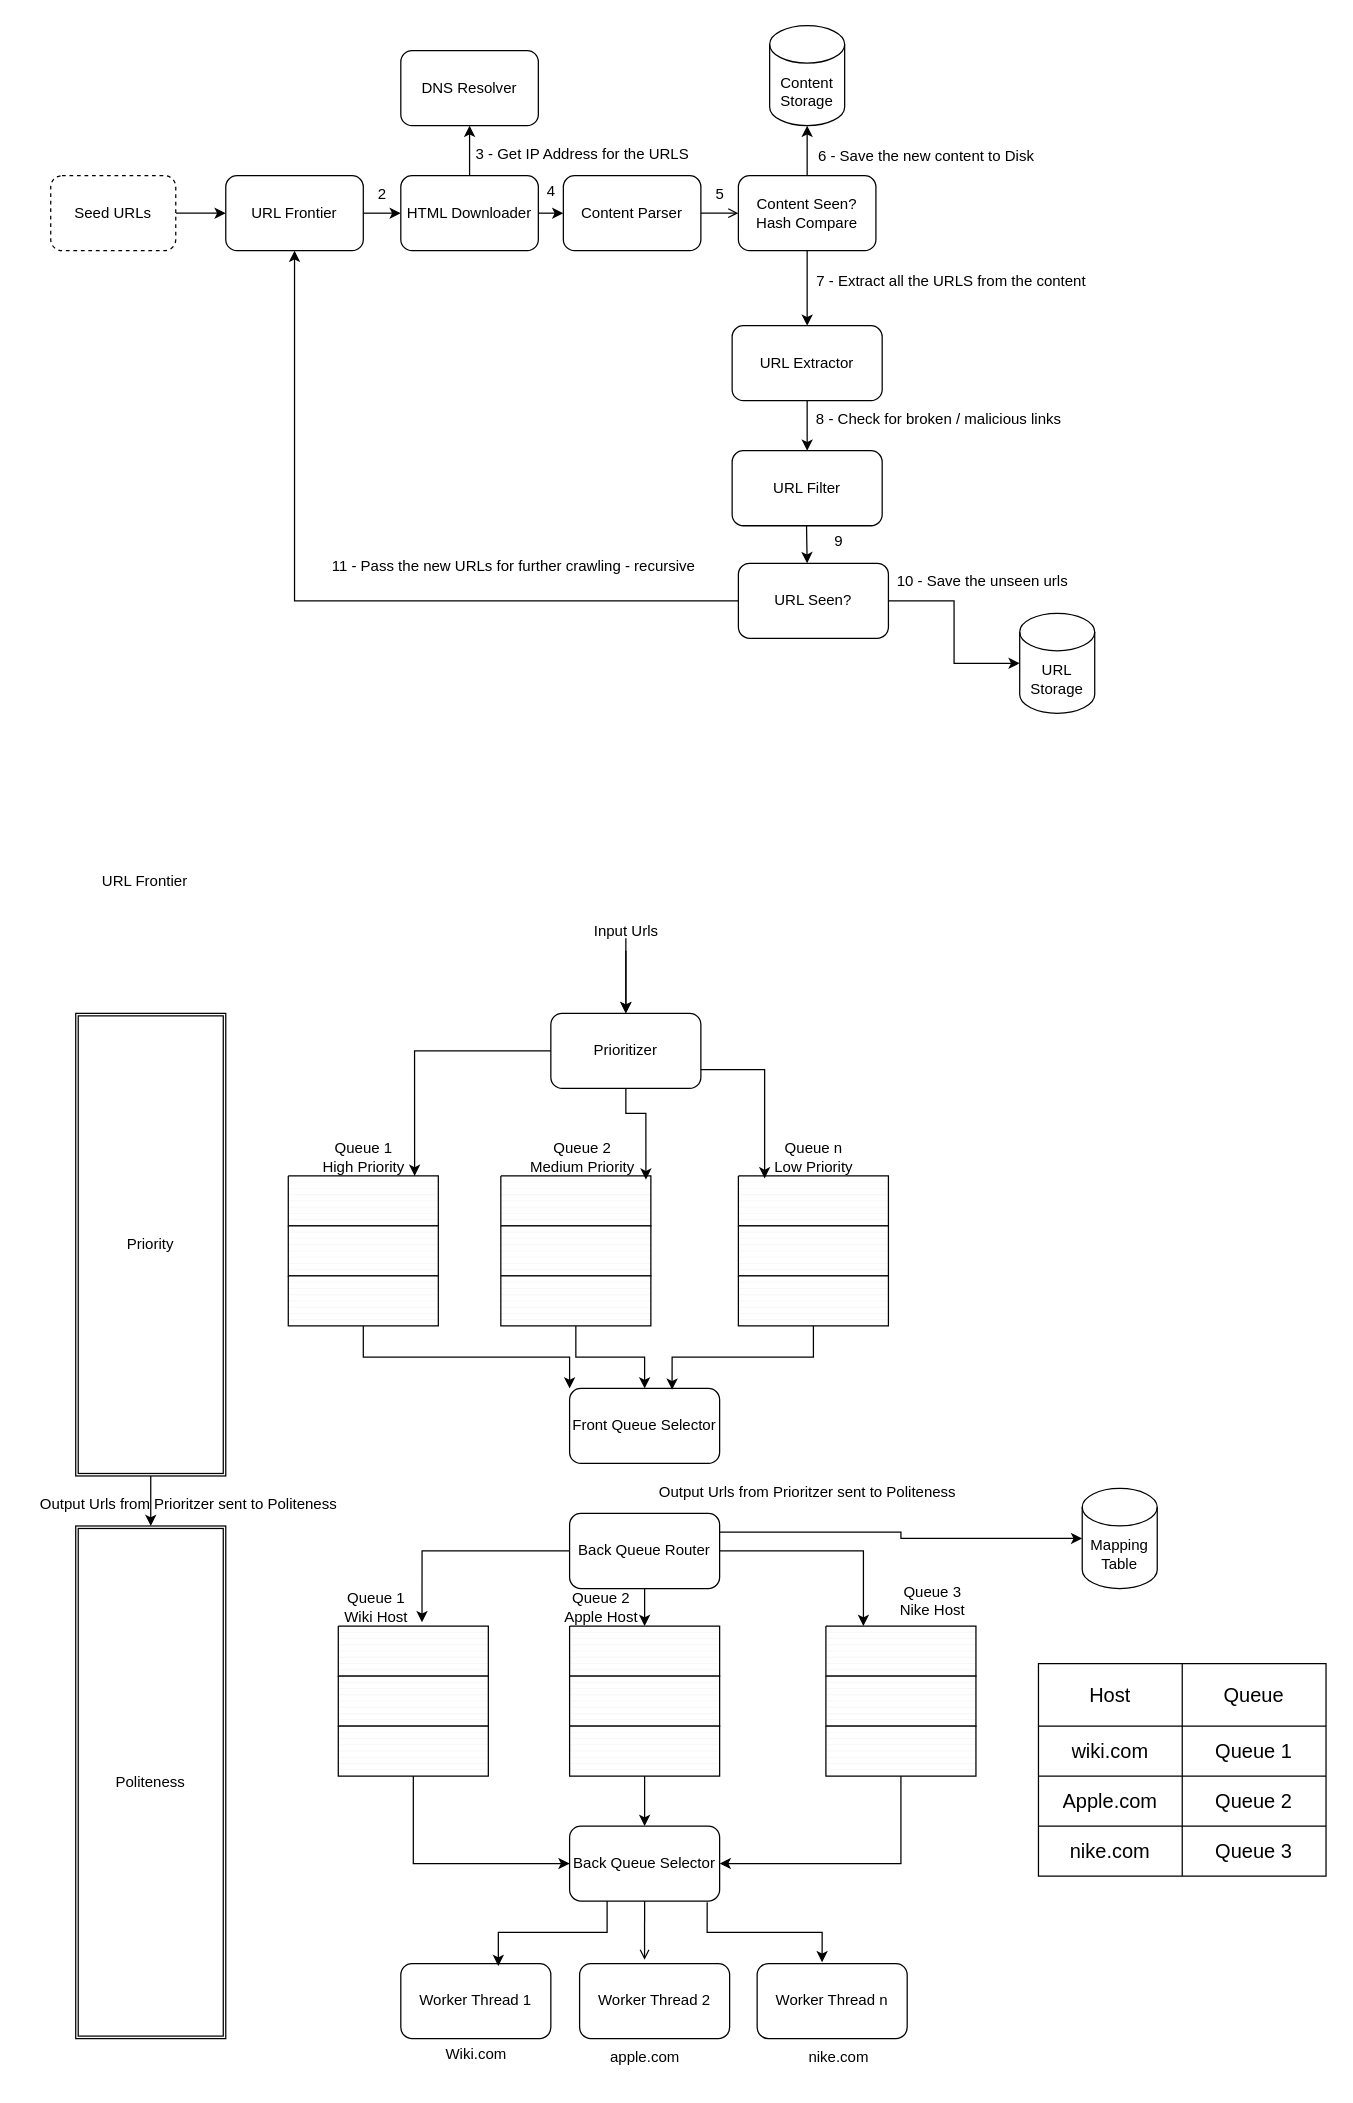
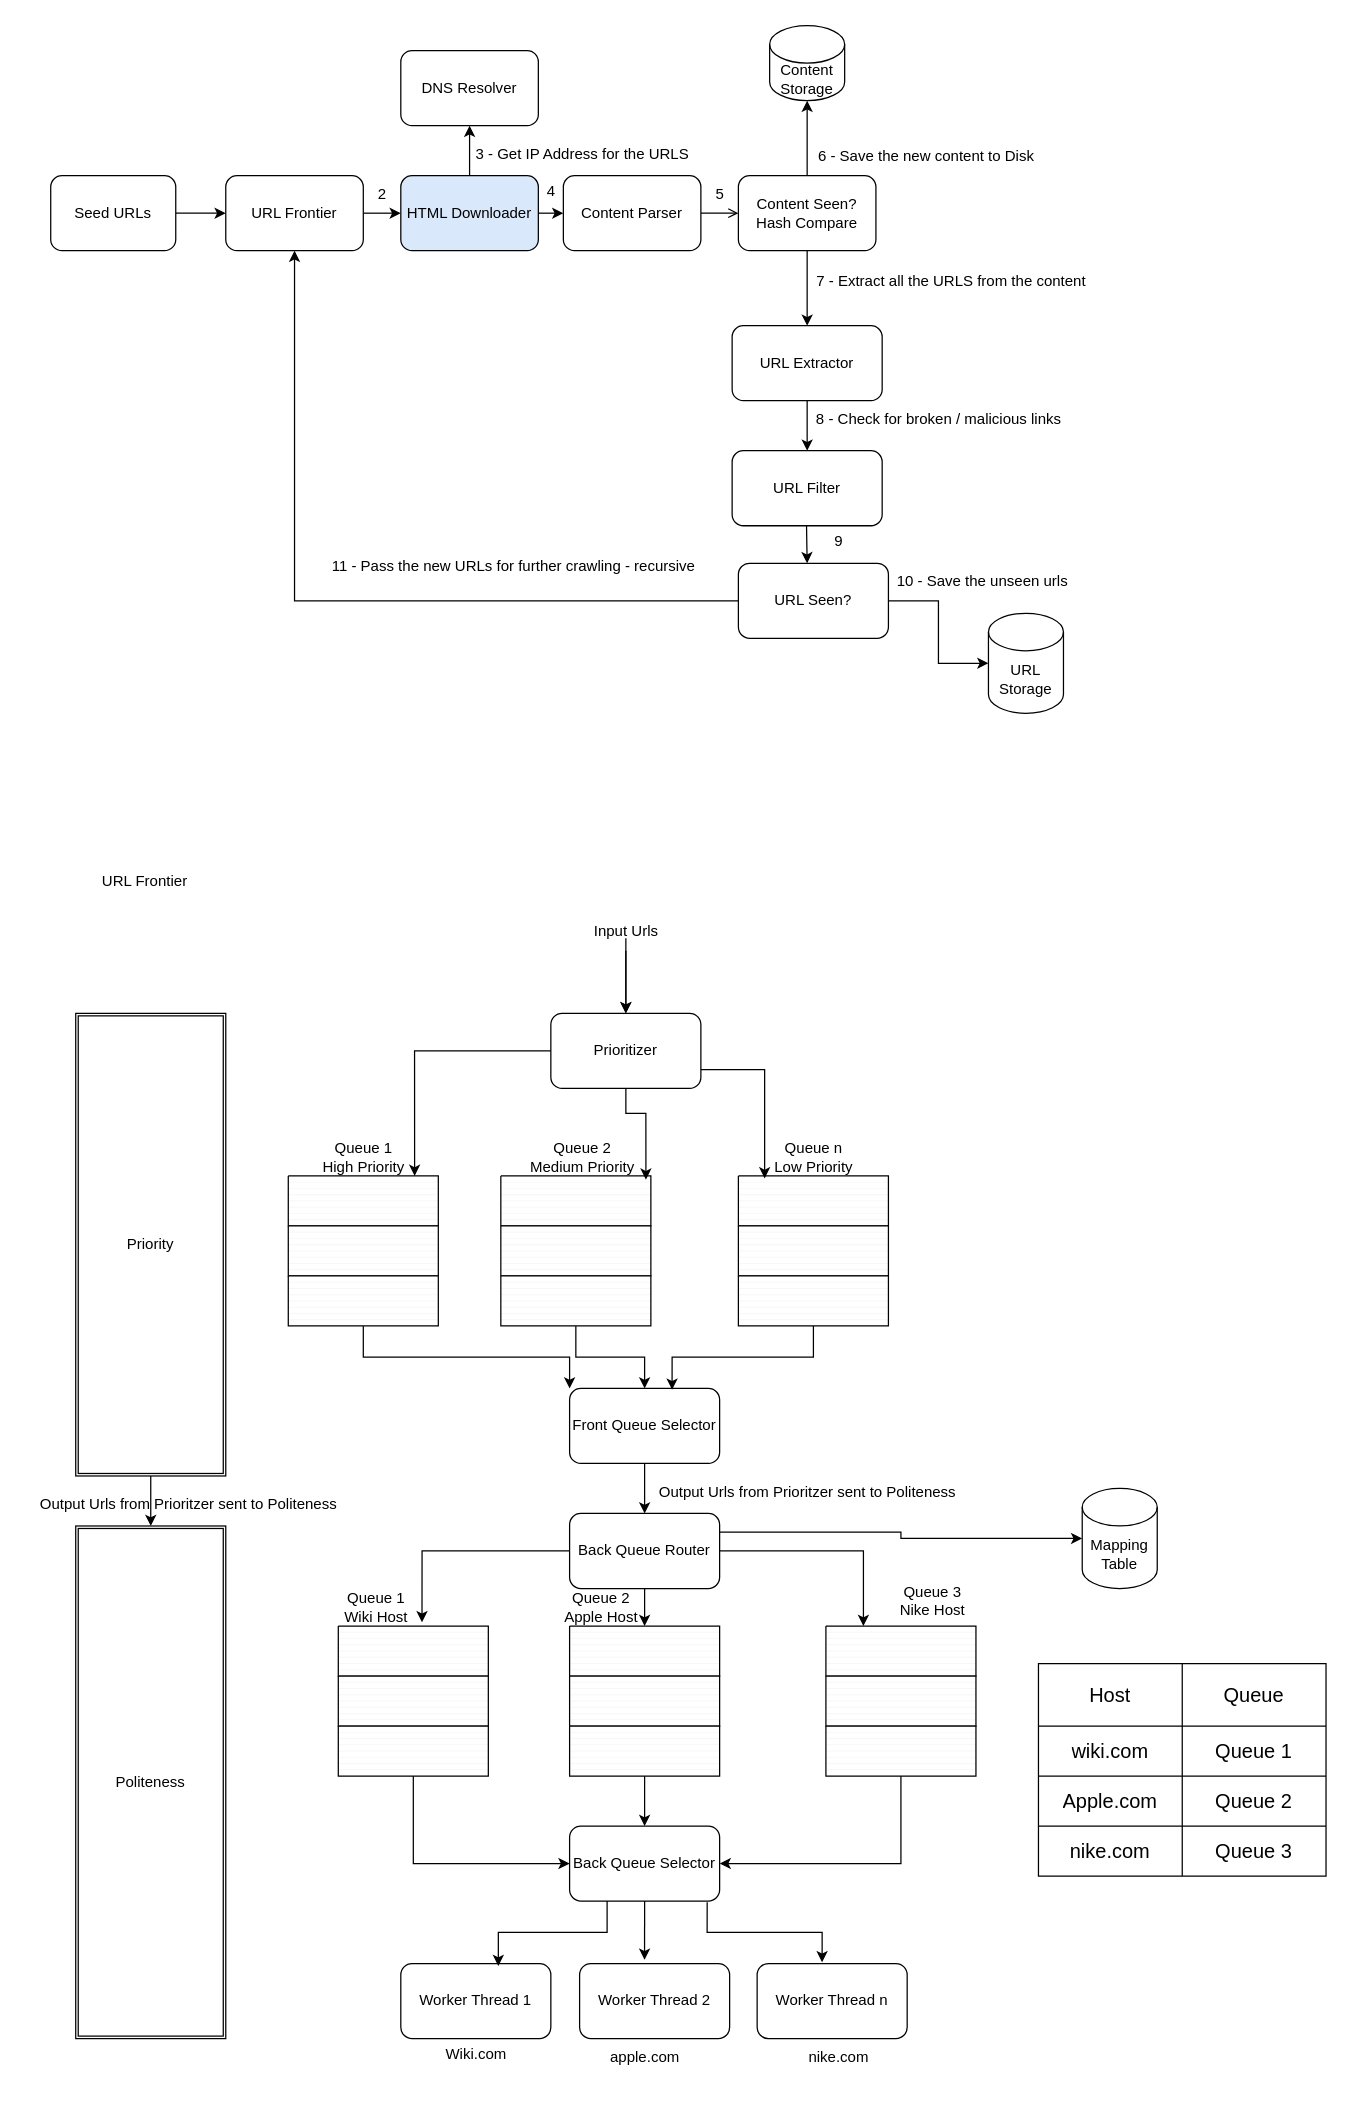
(807, 76) -> (807, 63)
(113, 213) -> (113, 213)
(469, 213) -> (469, 213)
(1057, 663) -> (1026, 663)
none -> (644, 1484)
(644, 1951) -> (644, 1949)
